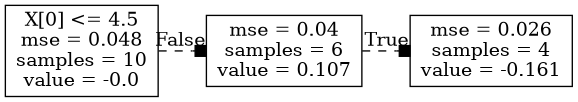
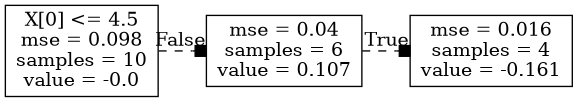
(82, 51) -> (82, 51)
(491, 51) -> (491, 51)
